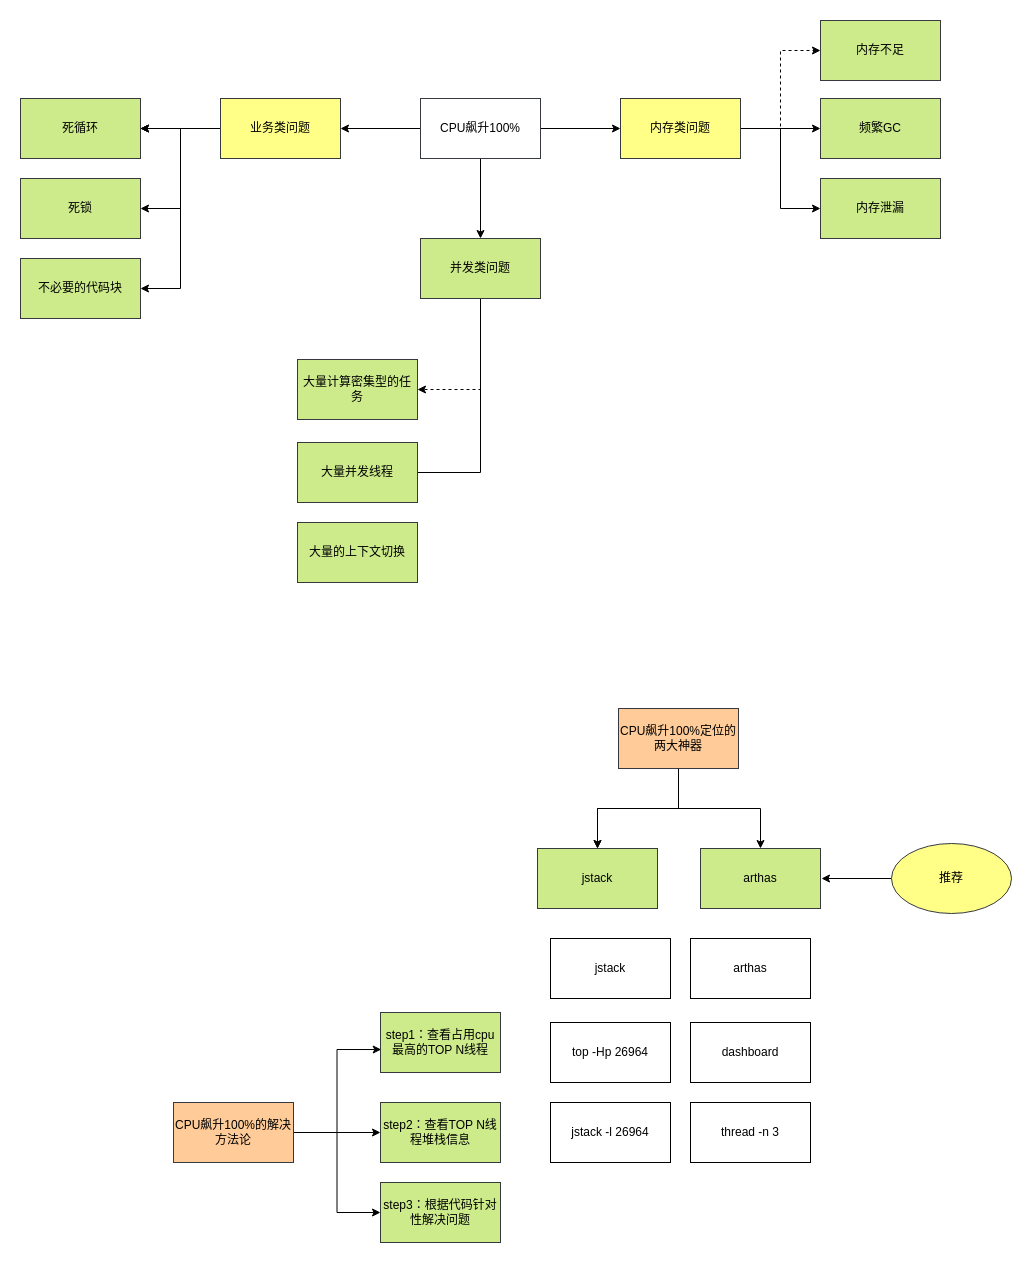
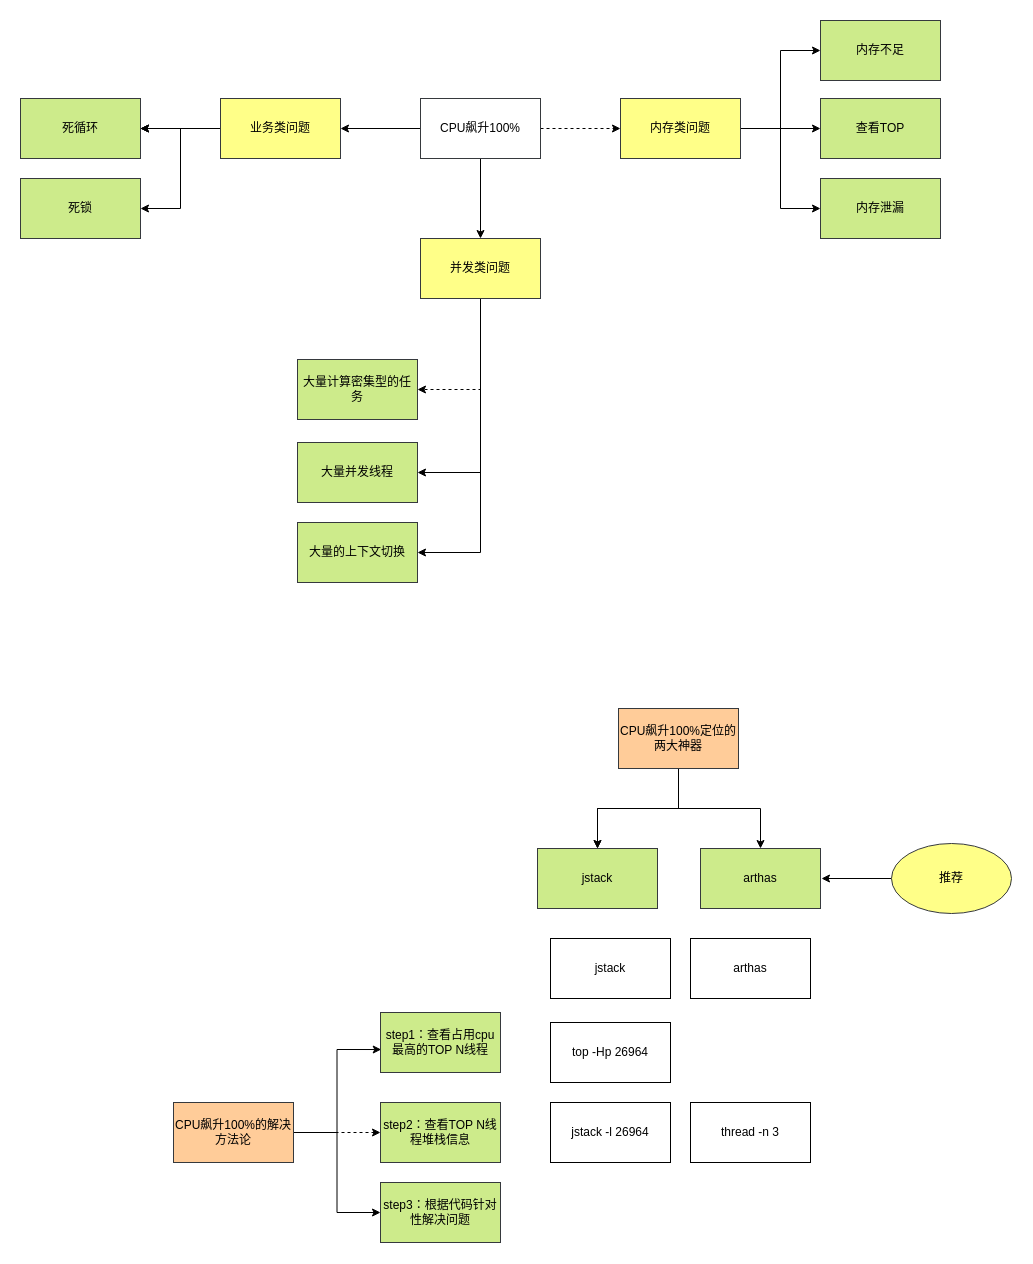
(781, 73) -> (781, 73)
(578, 129) -> (578, 129)
(881, 129) -> (881, 129)
(181, 266) -> none
(481, 269) -> (481, 269)
(81, 289) -> none
(423, 473) -> (425, 473)
none -> (481, 541)
(751, 1053) -> none
(356, 1133) -> (356, 1133)
